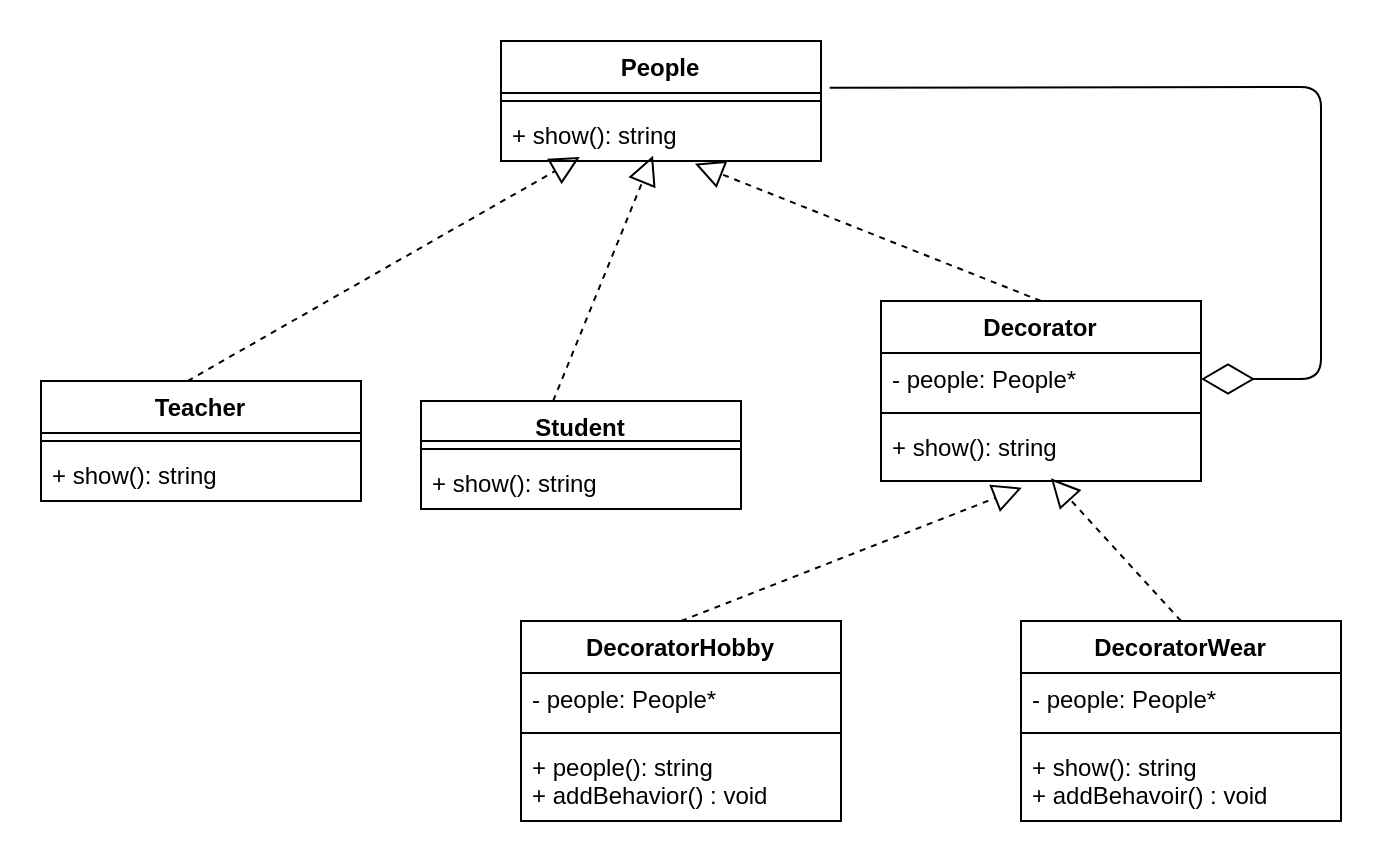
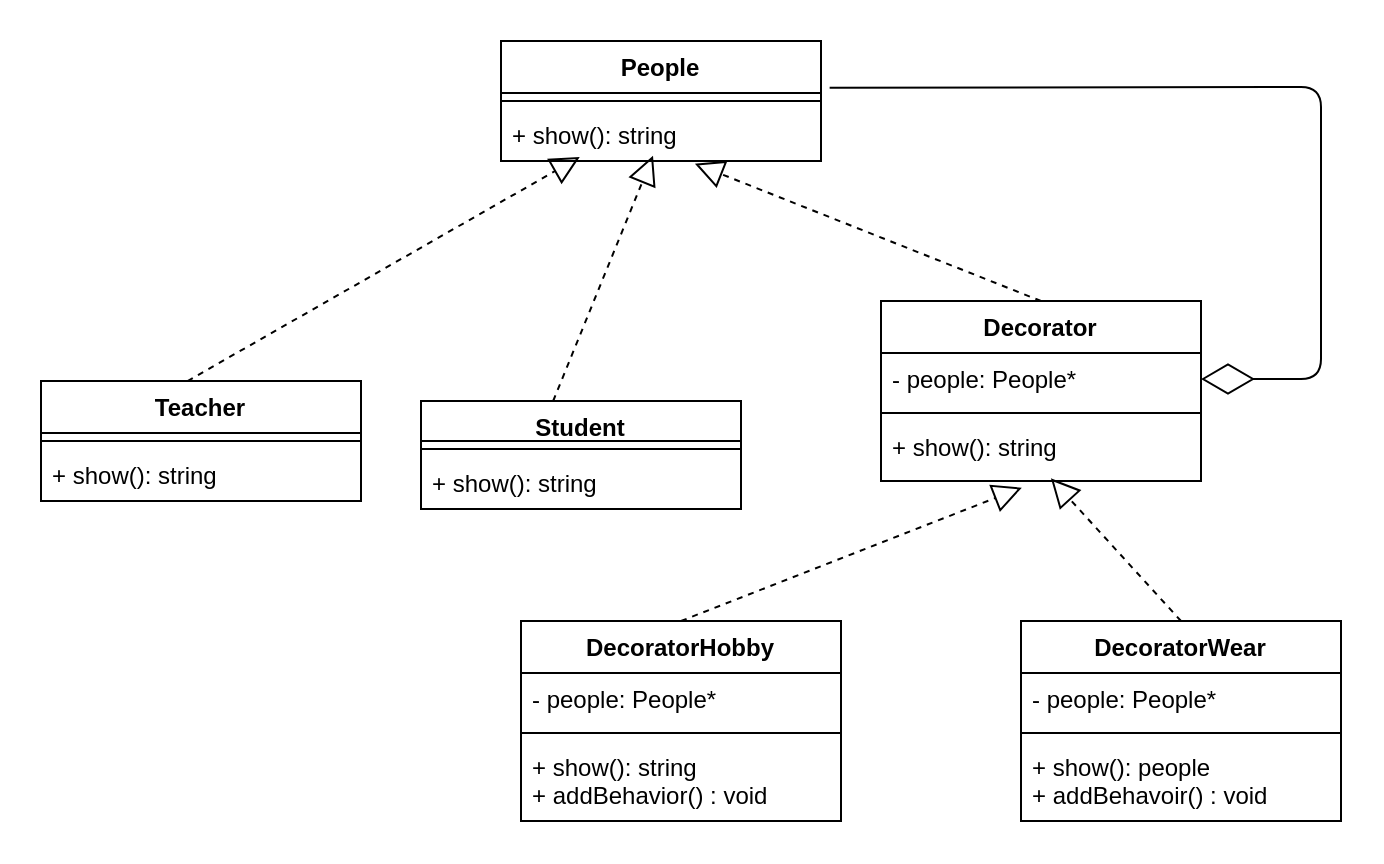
(637, 768) -> (627, 768)
(1127, 768) -> (1127, 768)
